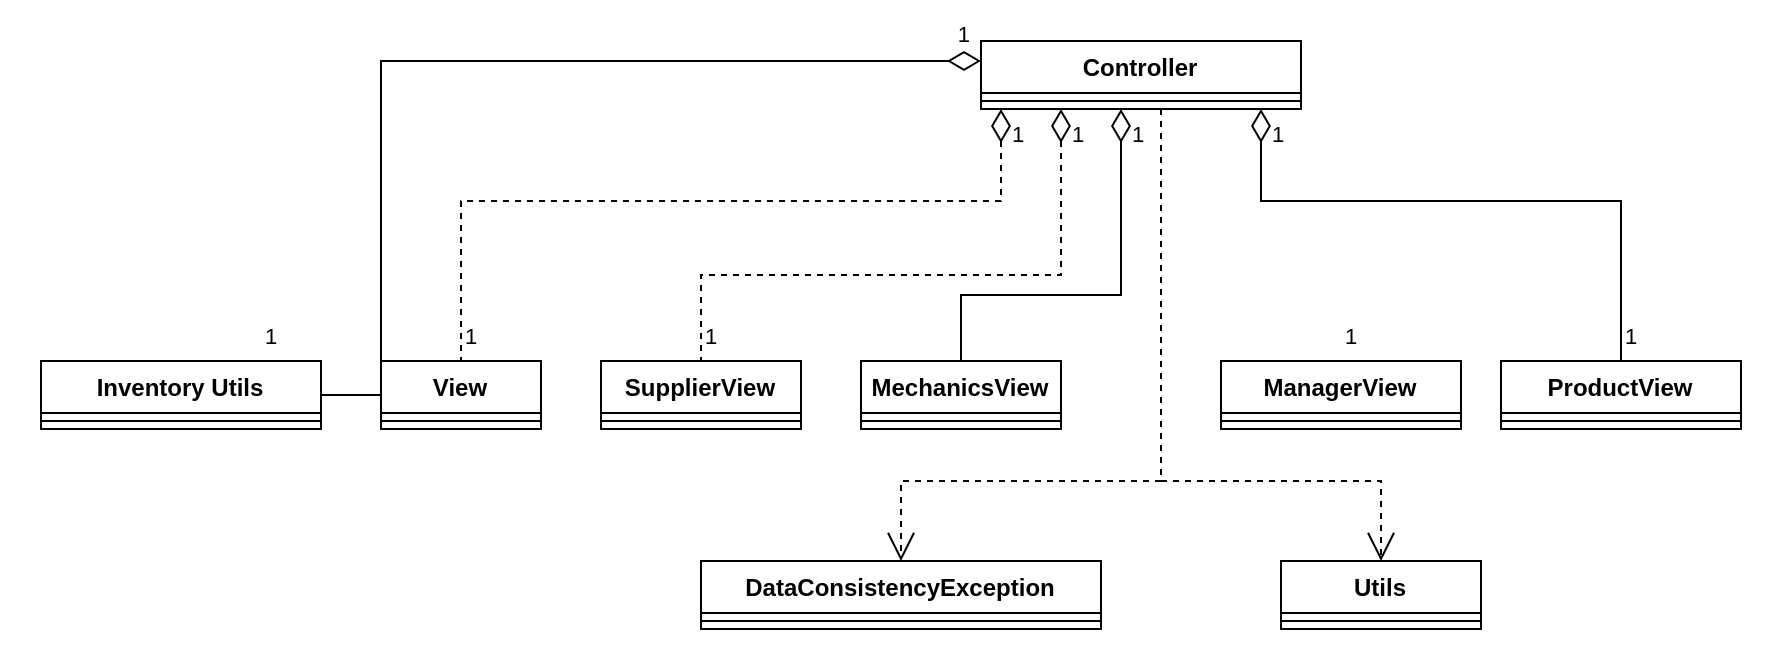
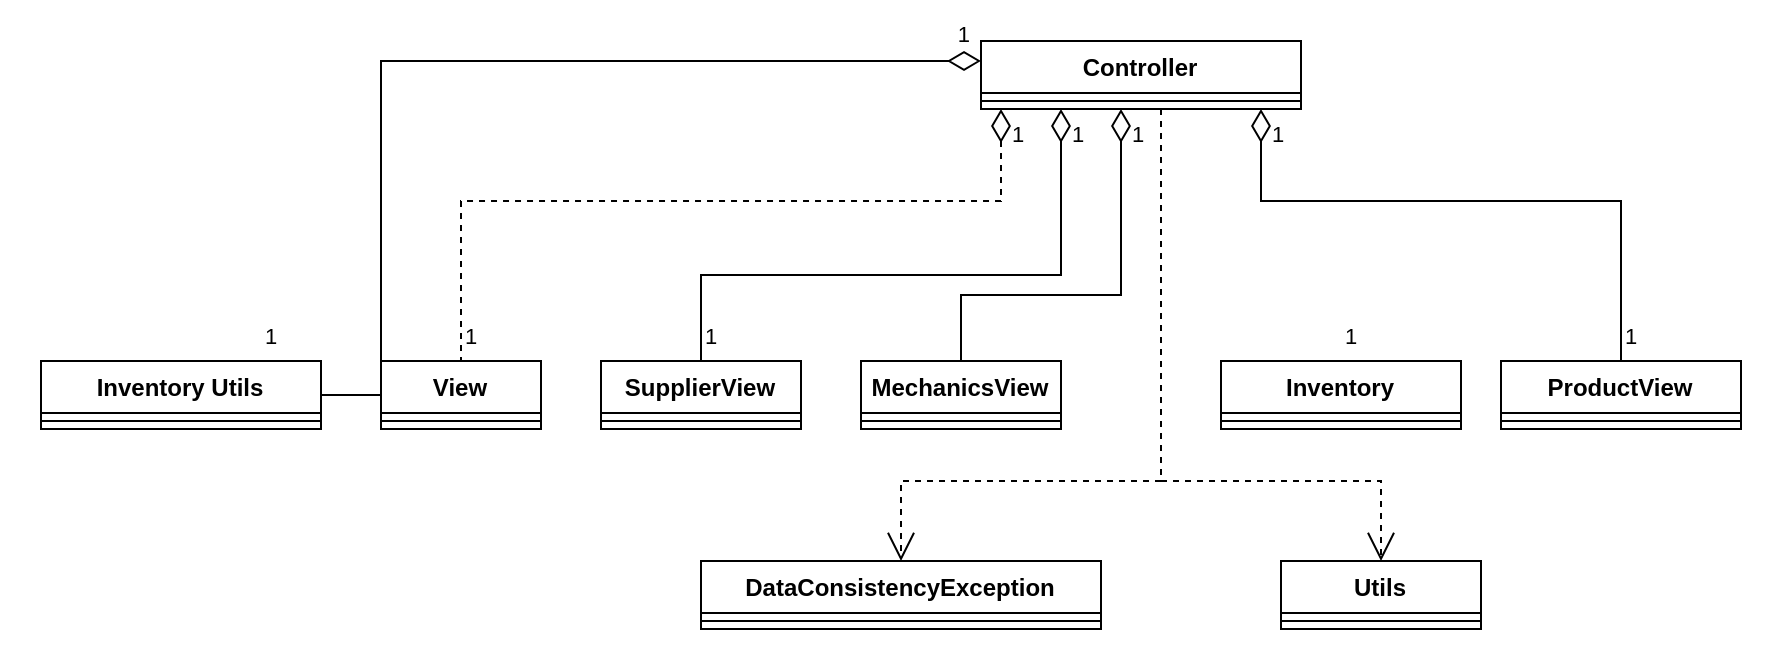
(905, 275) -> (905, 275)
(1340, 388) -> (1340, 388)
